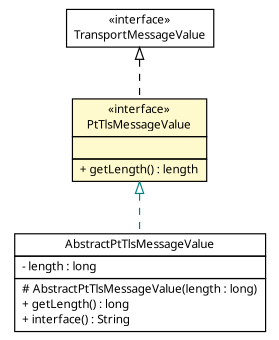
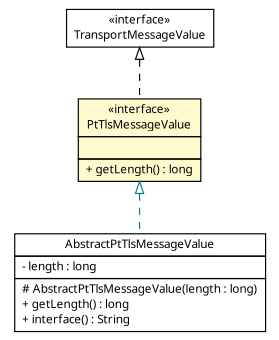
(140, 170) -> (140, 170)
